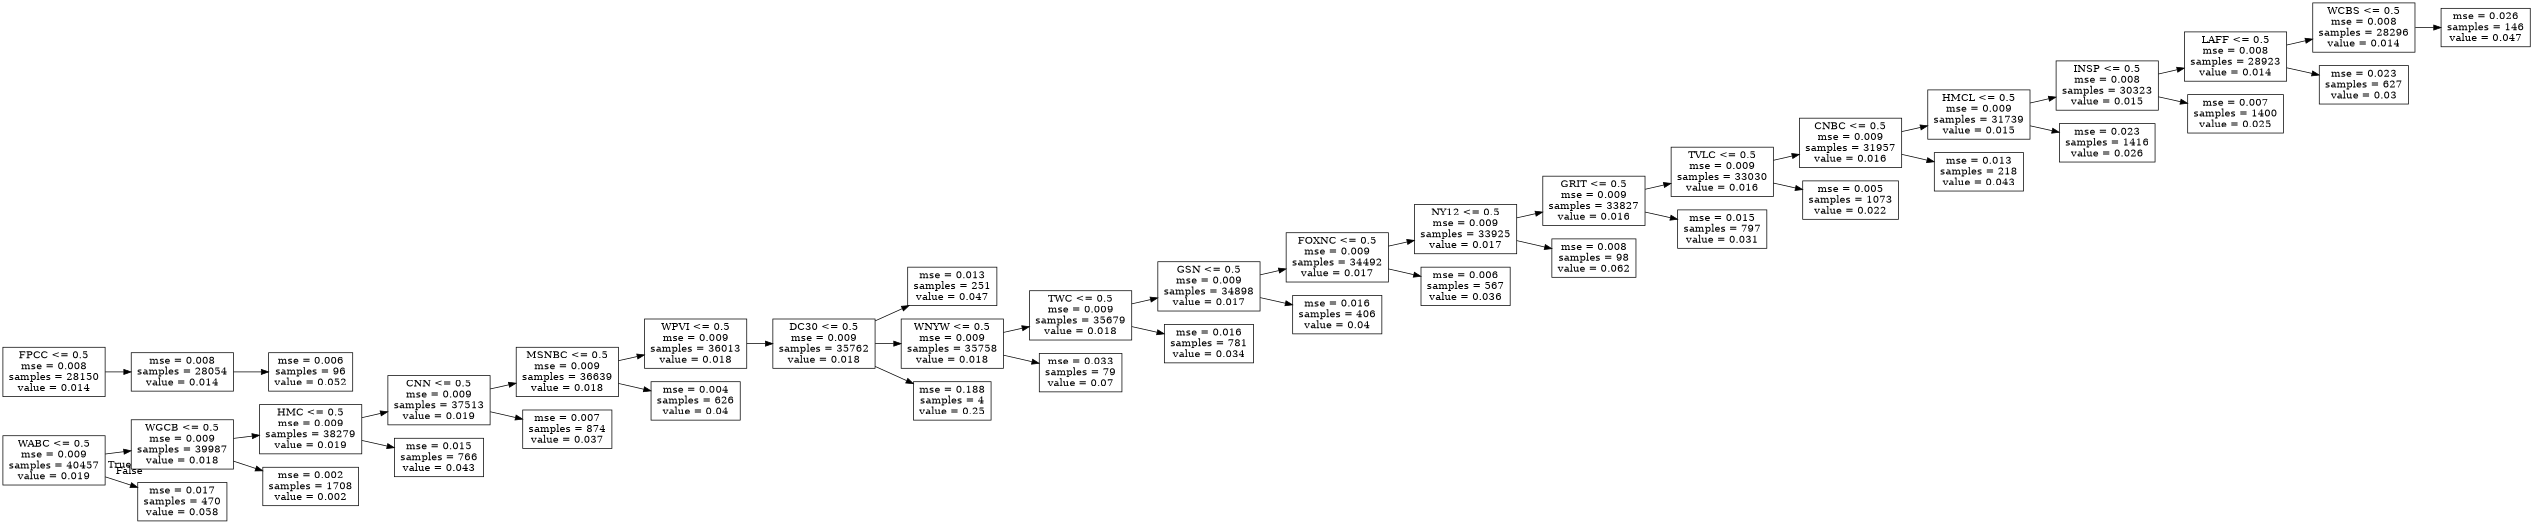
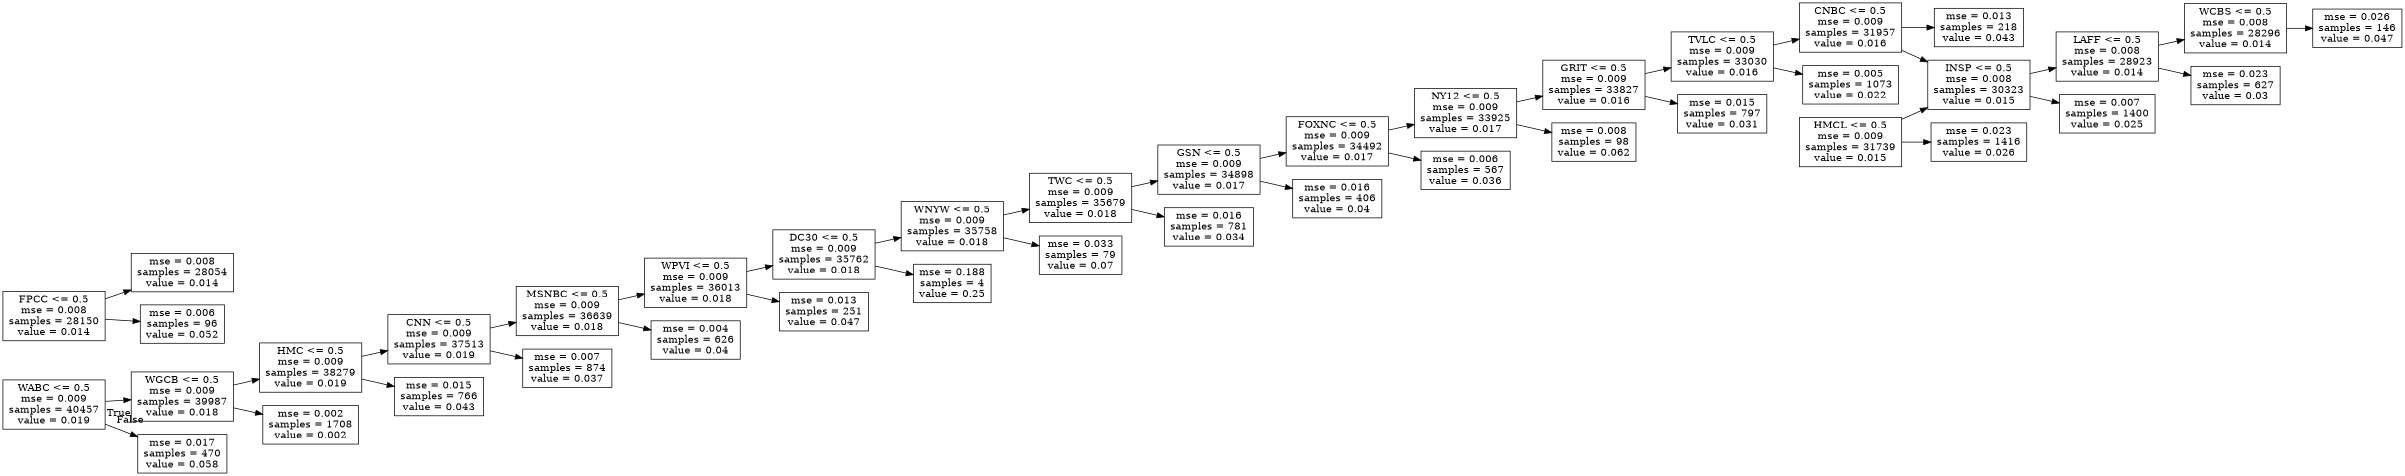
(1911, 130) -> (1911, 55)
(889, 315) -> (759, 297)
(247, 372) -> (119, 320)
